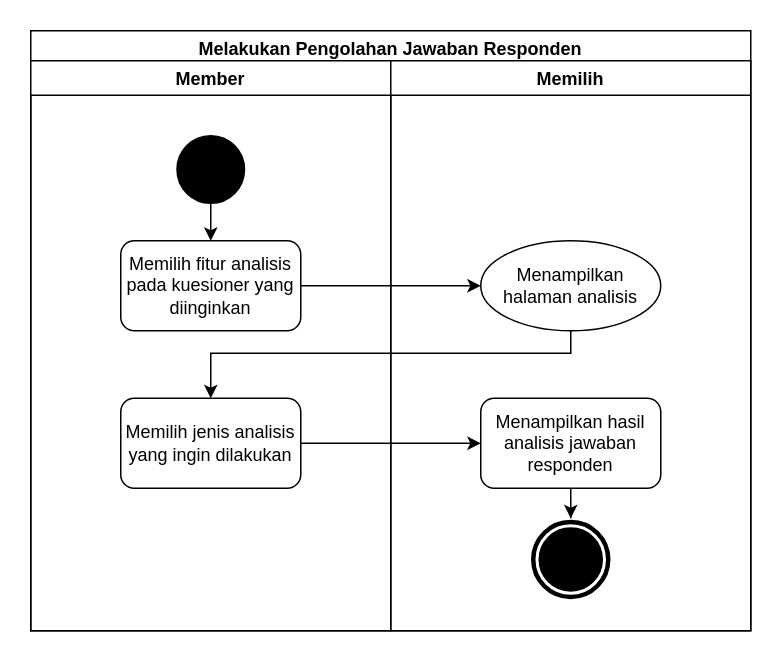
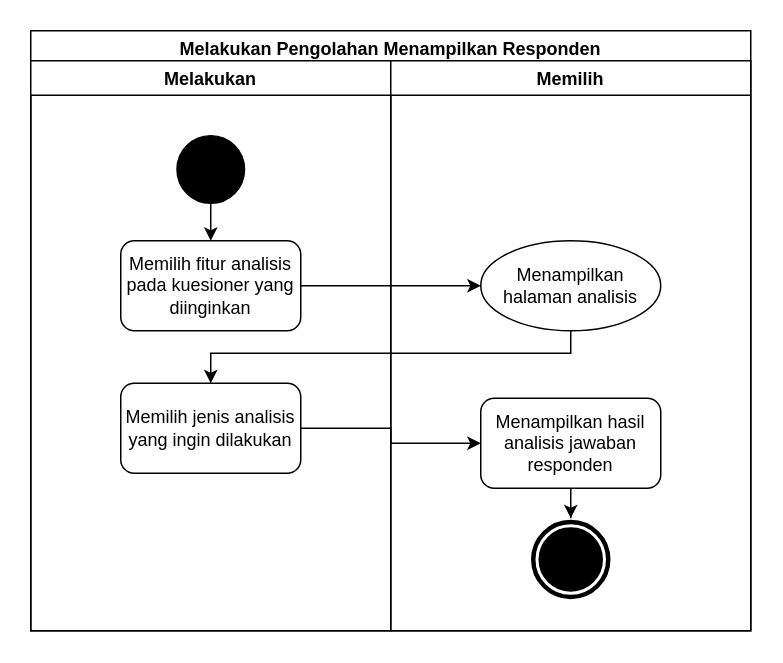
(390, 49) -> (390, 49)
(210, 79) -> (210, 79)
(211, 443) -> (211, 428)
